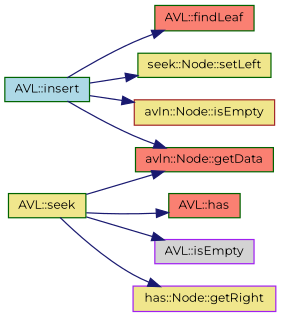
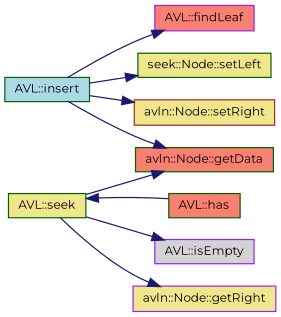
(204, 18) -> (204, 18)
(204, 113) -> (204, 113)
(121, 214) -> (133, 198)
(204, 299) -> (204, 299)
